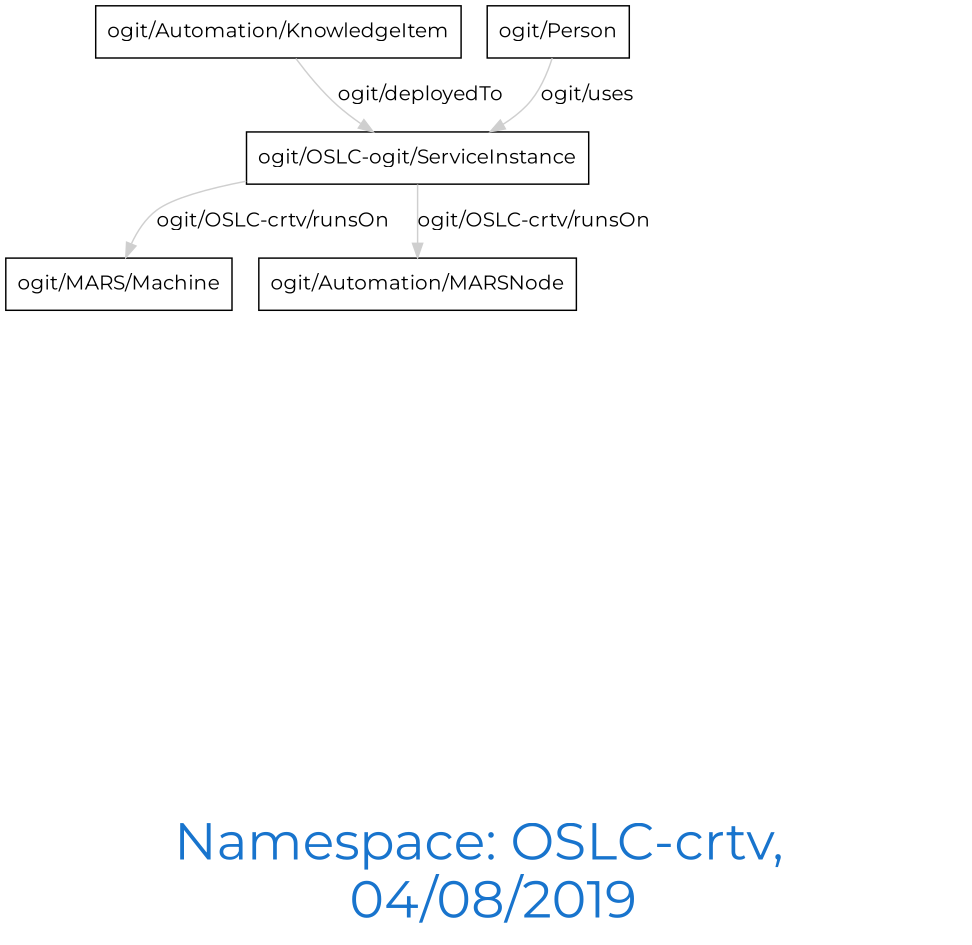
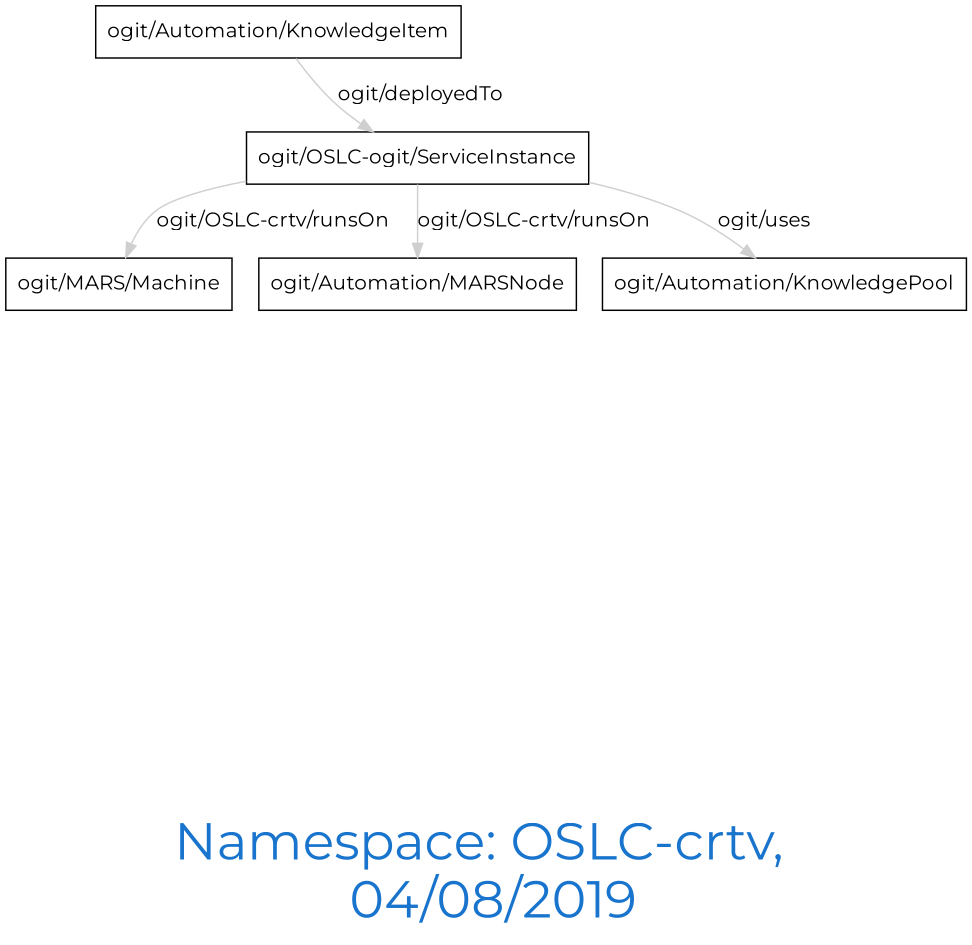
(558, 32) -> none
none -> (784, 284)
